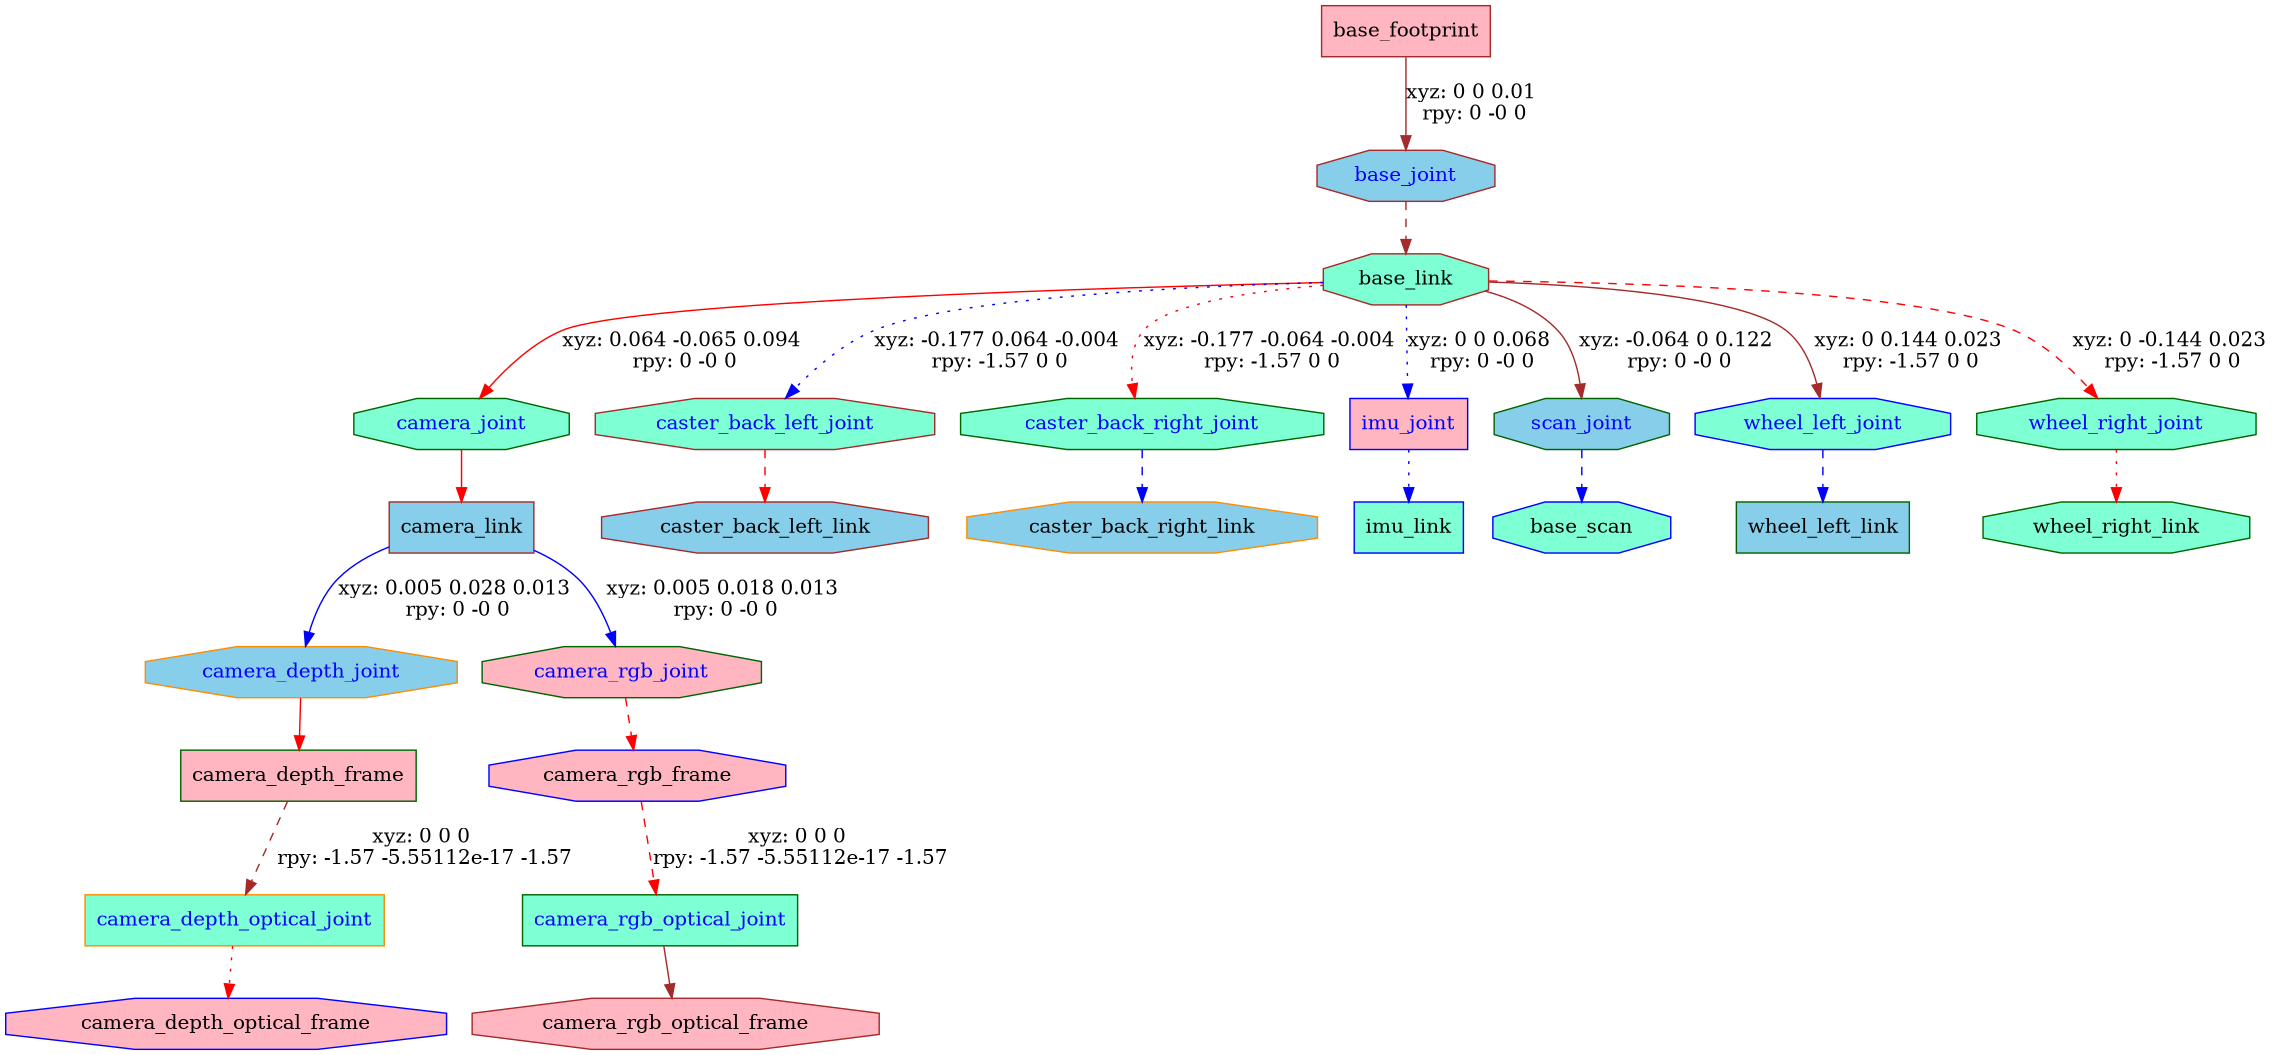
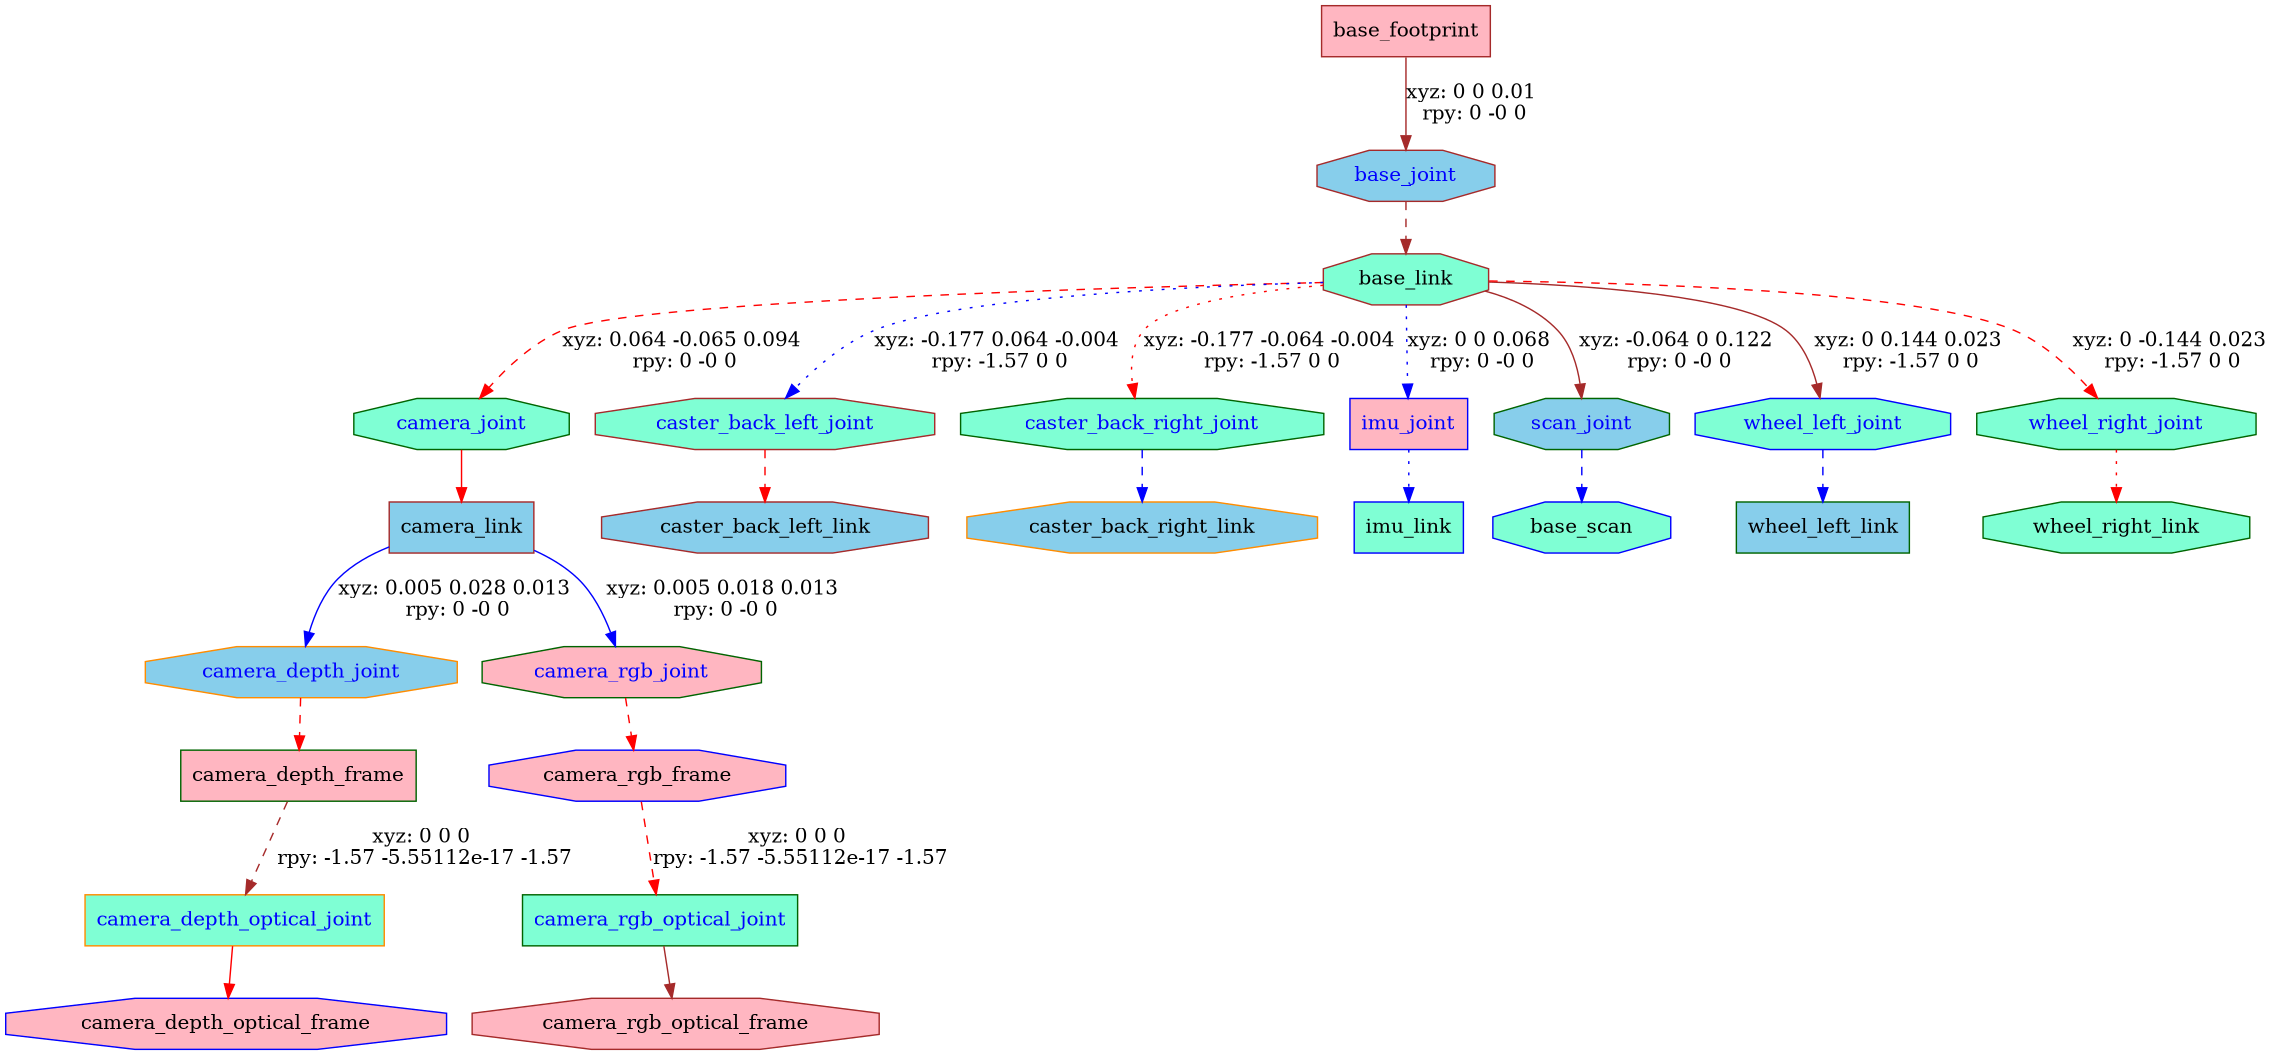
(895, 297) -> (895, 297)
(300, 717) -> (300, 717)
(231, 965) -> (231, 965)
